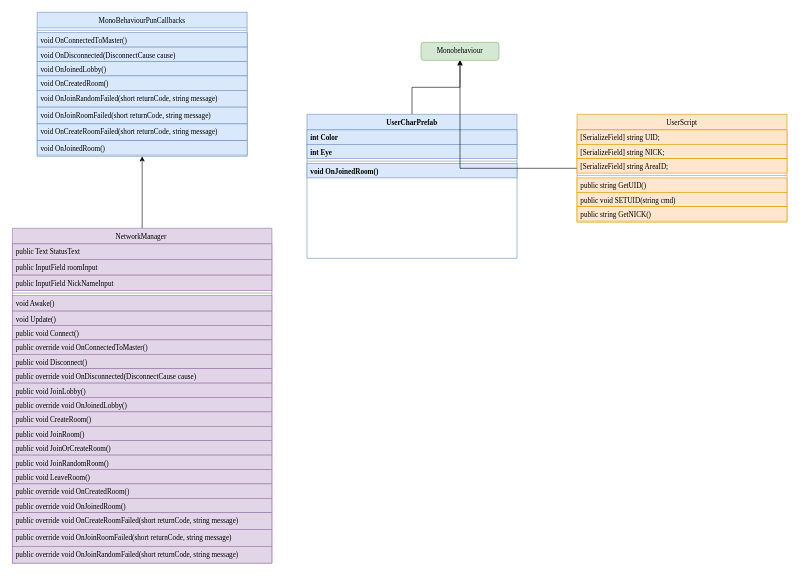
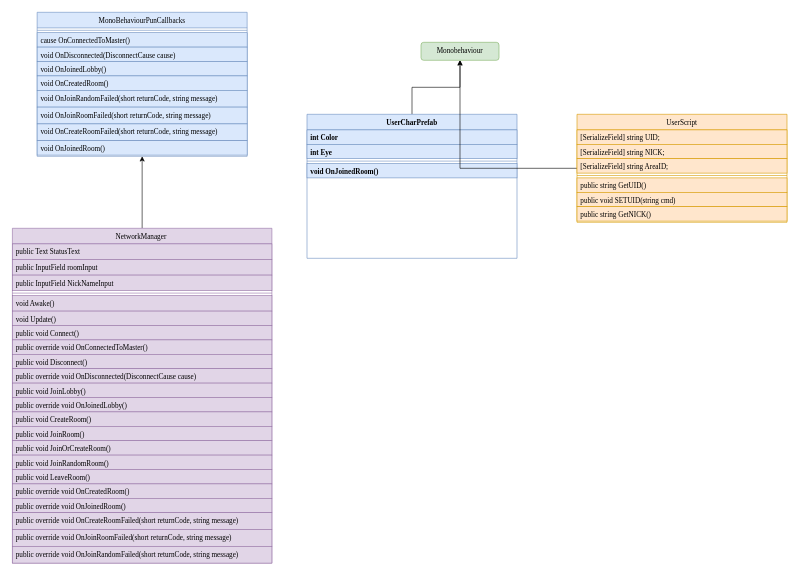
(91, 41) -> (94, 41)
